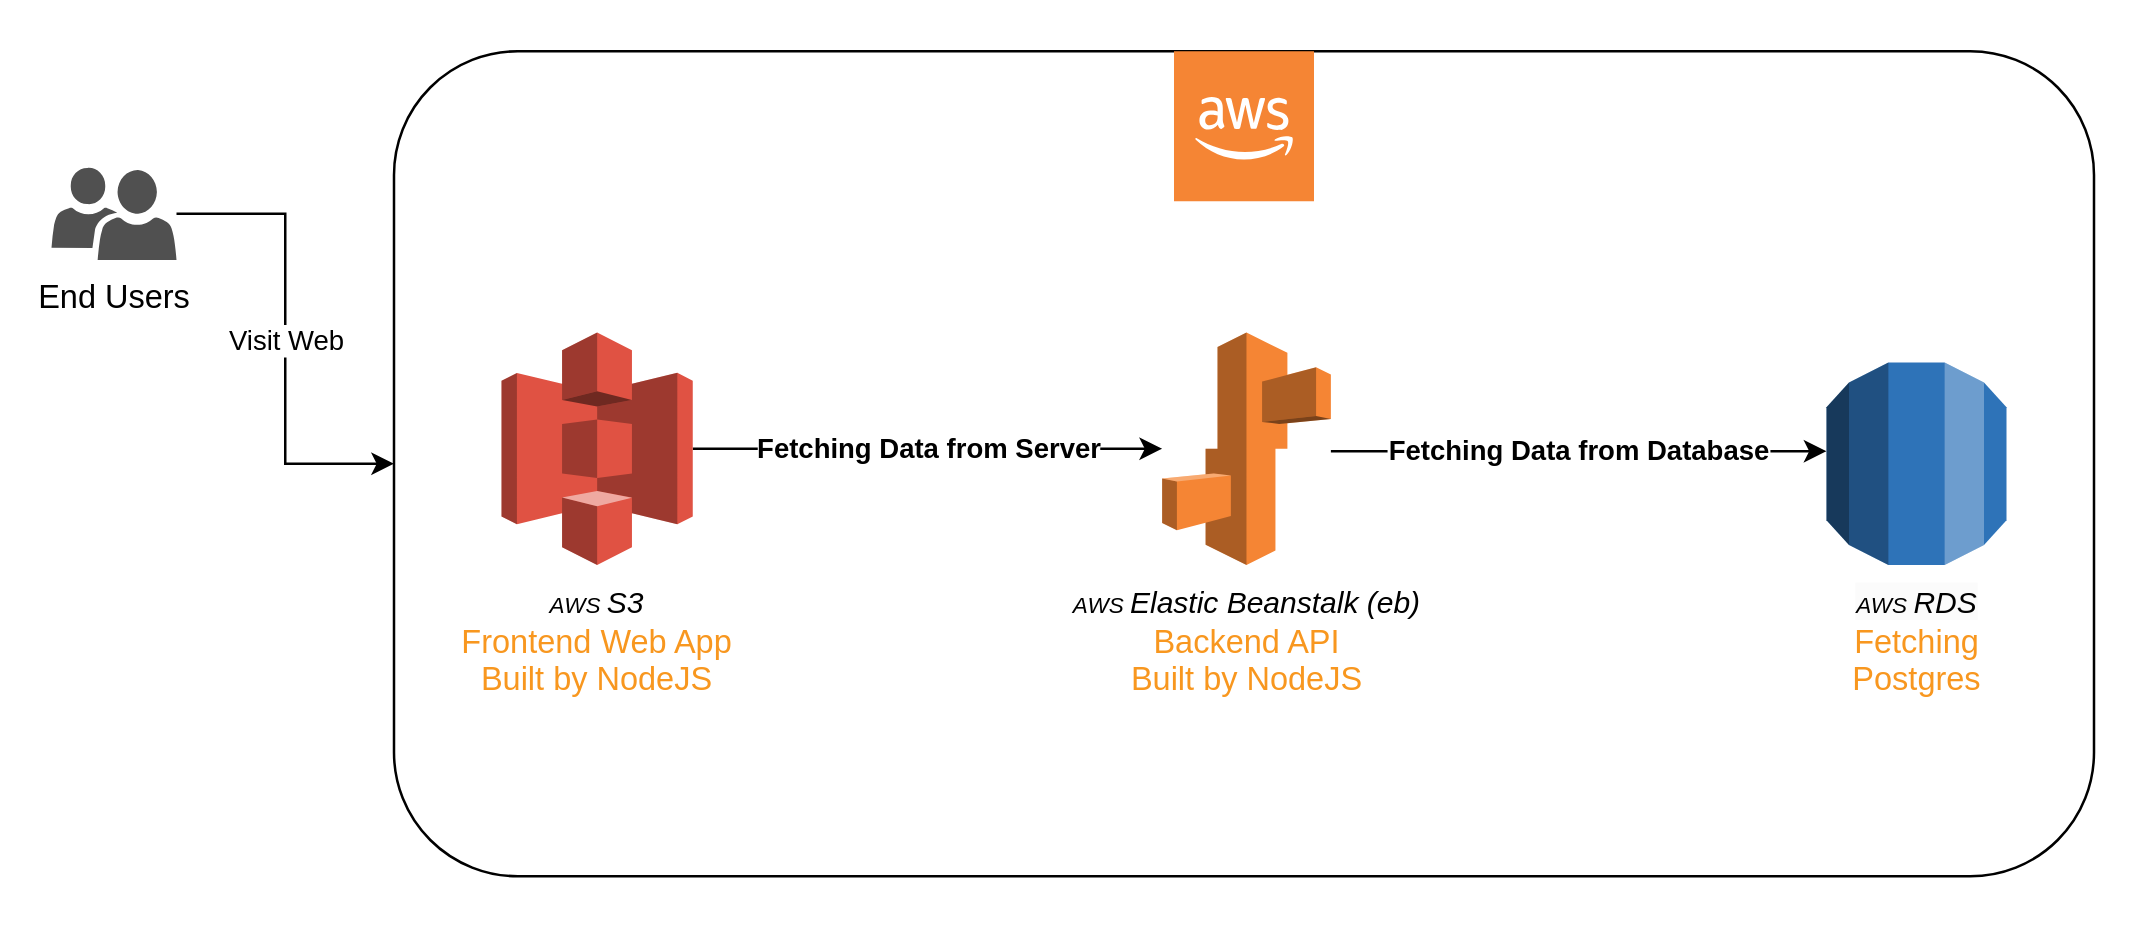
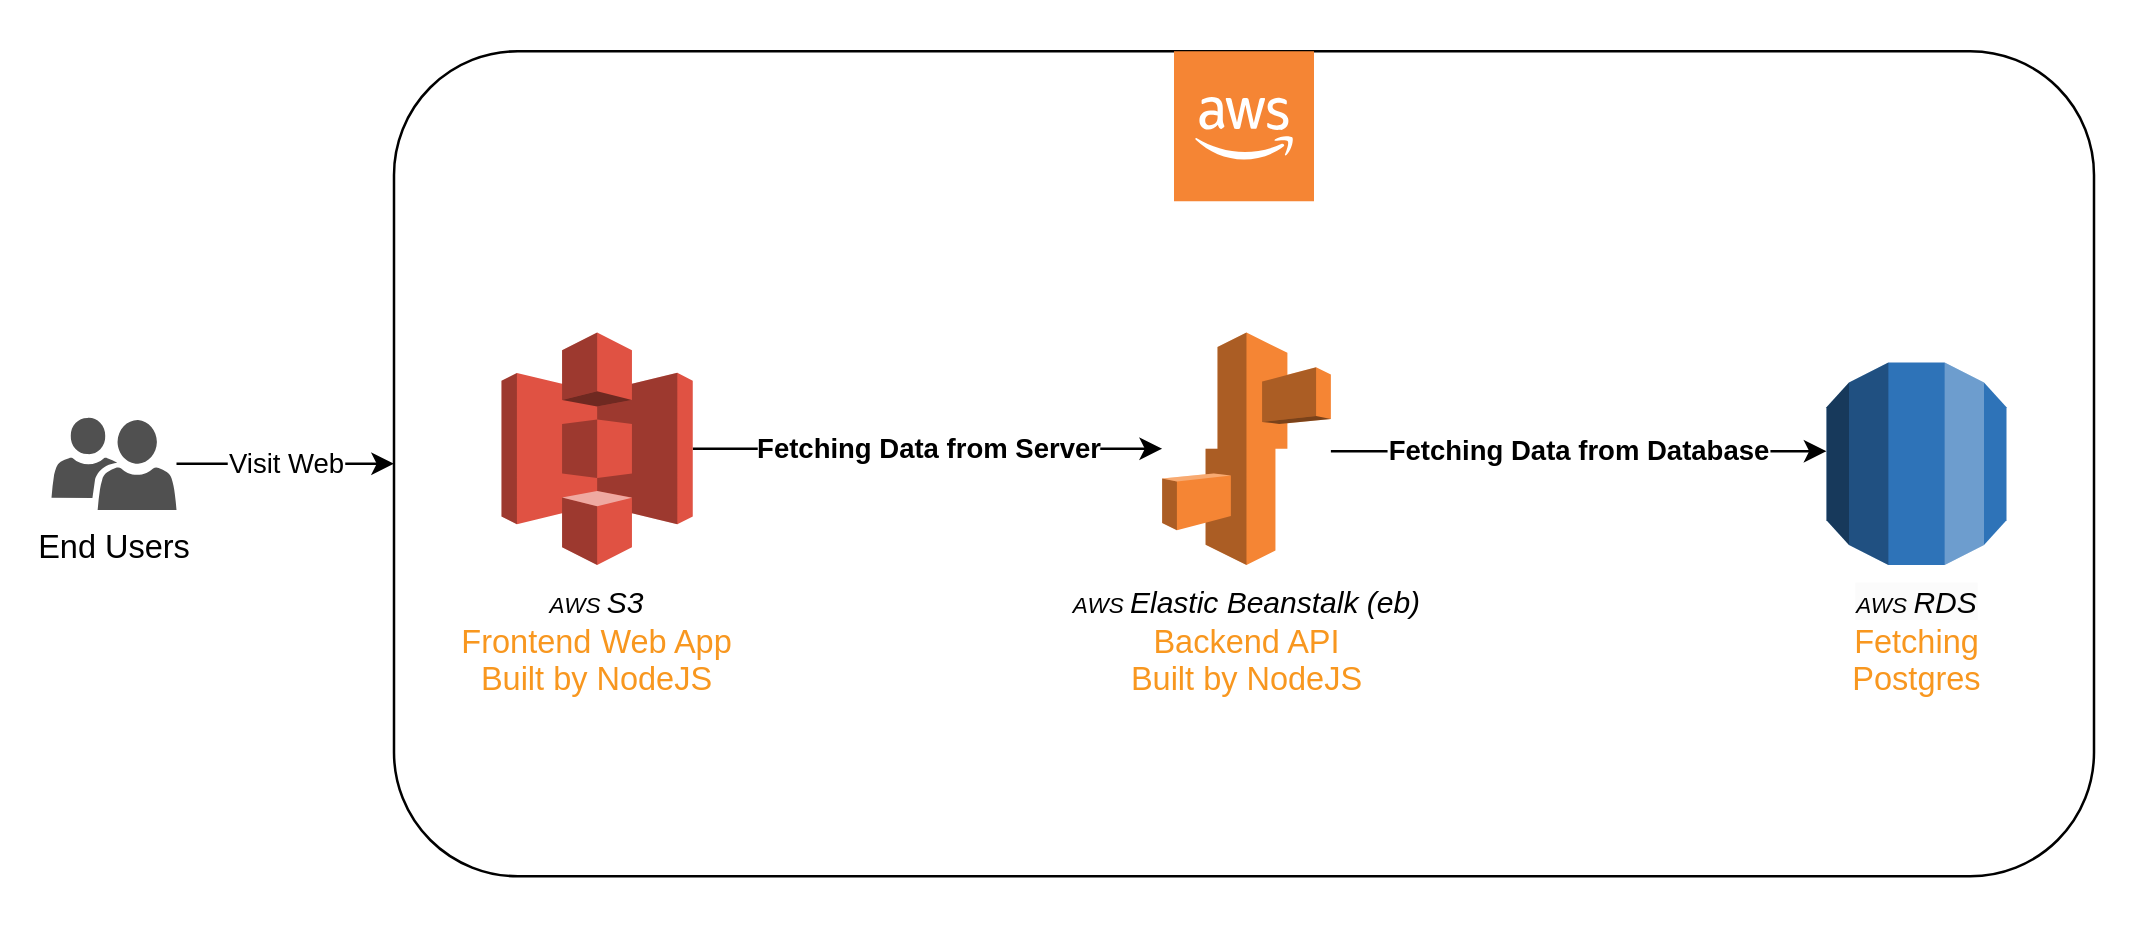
(114, 214) -> (114, 464)
